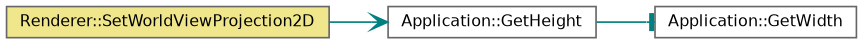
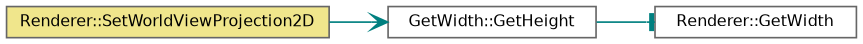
(492, 22) -> (492, 22)
(756, 22) -> (756, 22)
